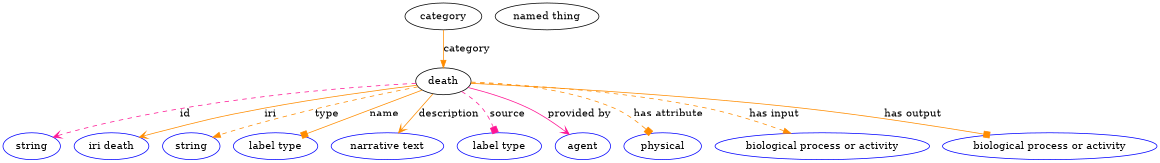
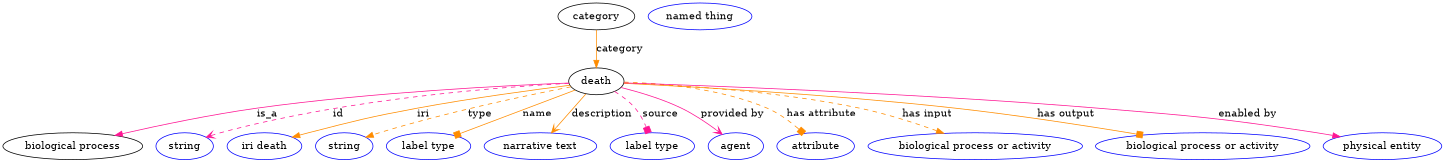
(547, 16) -> (700, 16)
(281, 105) -> (434, 105)
none -> (73, 146)
(663, 146) -> (816, 146)
none -> (1382, 146)
